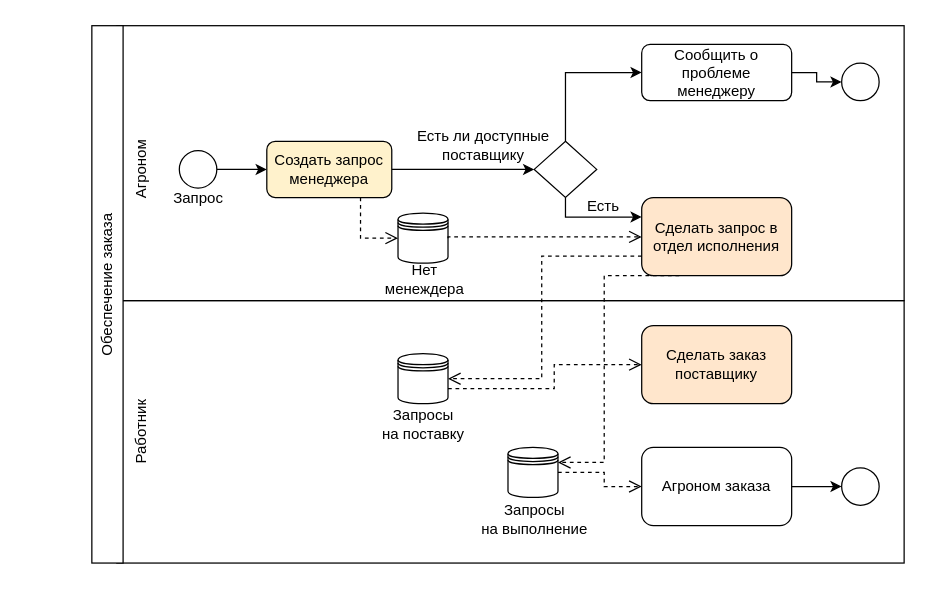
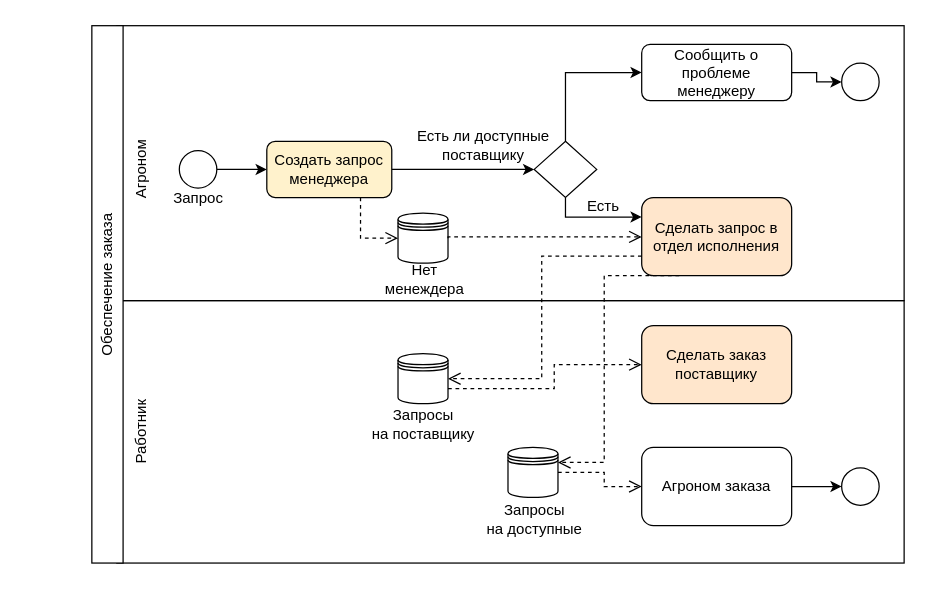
(424, 424) -> (424, 424)
(535, 519) -> (535, 519)
